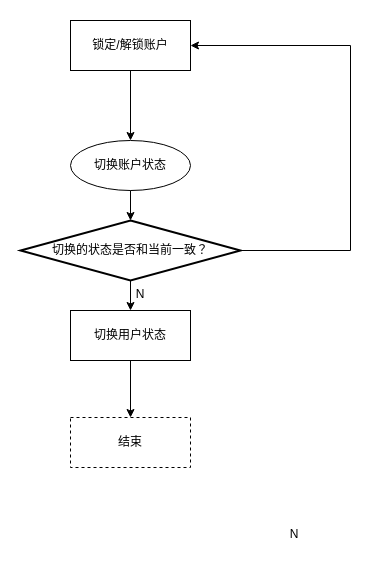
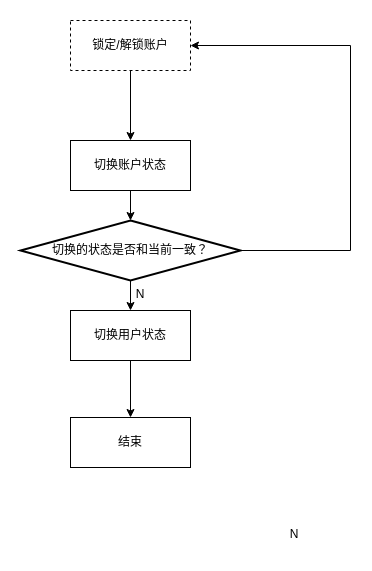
(131, 46) -> (131, 46)
(131, 166) -> (131, 166)
(131, 443) -> (131, 443)
